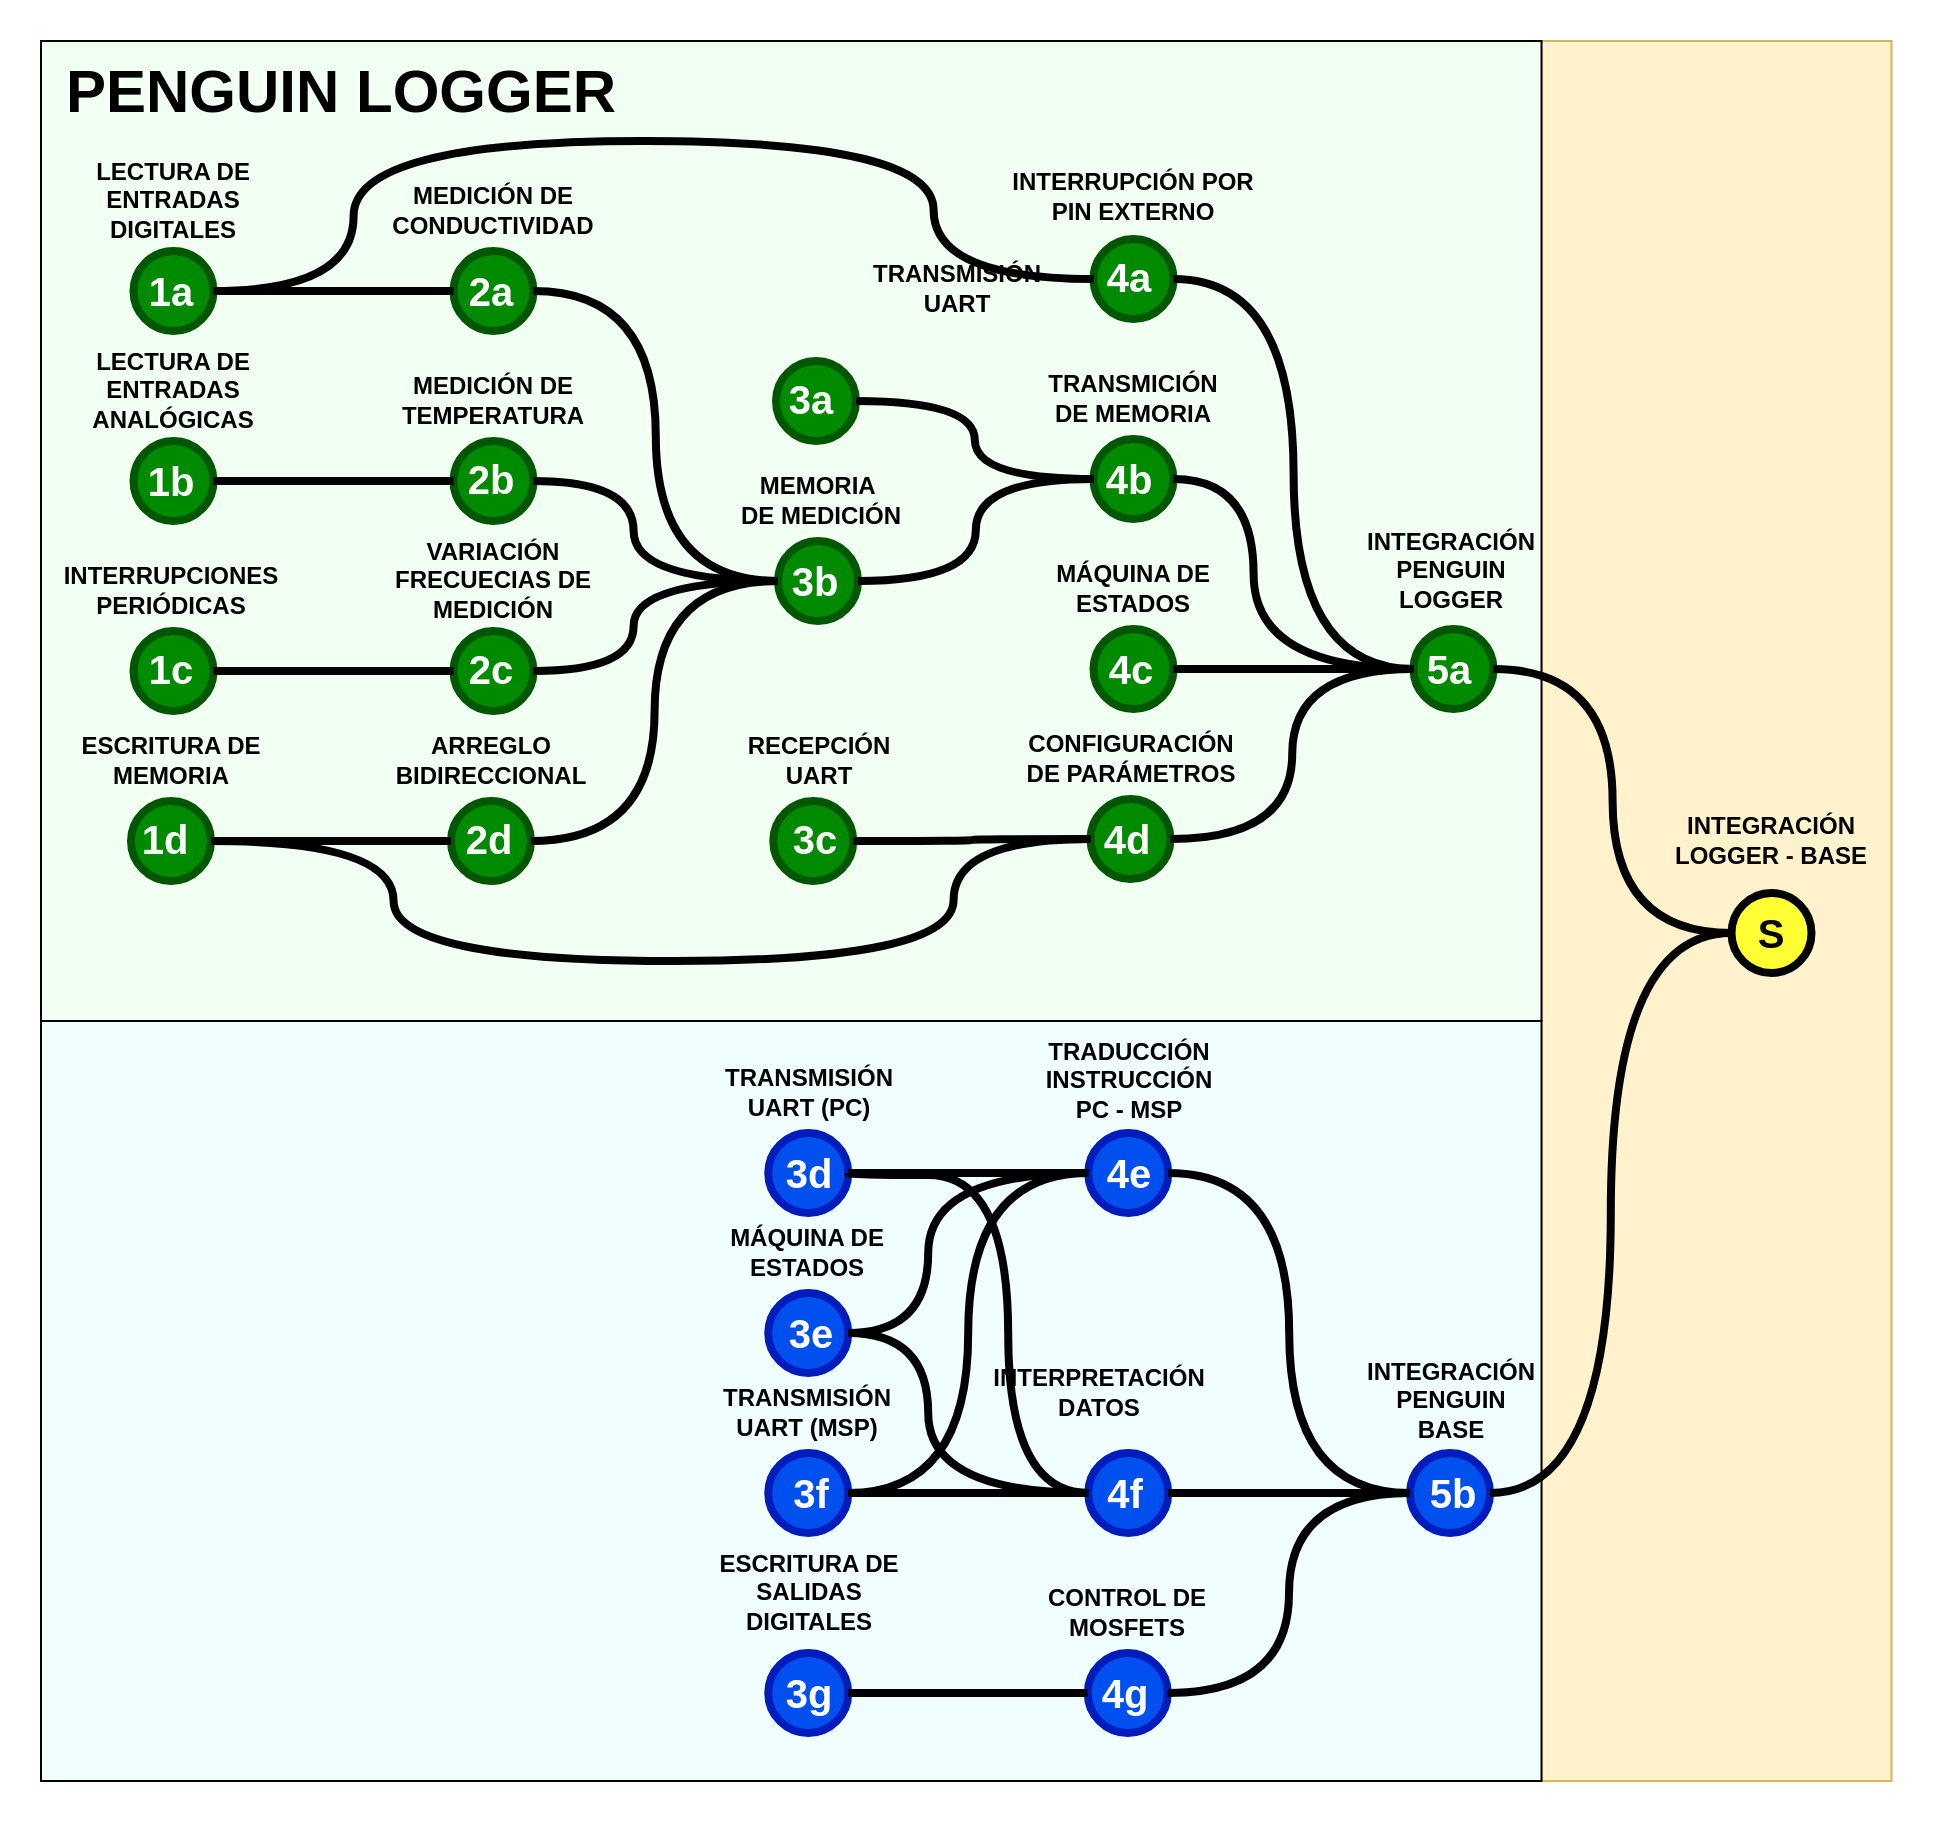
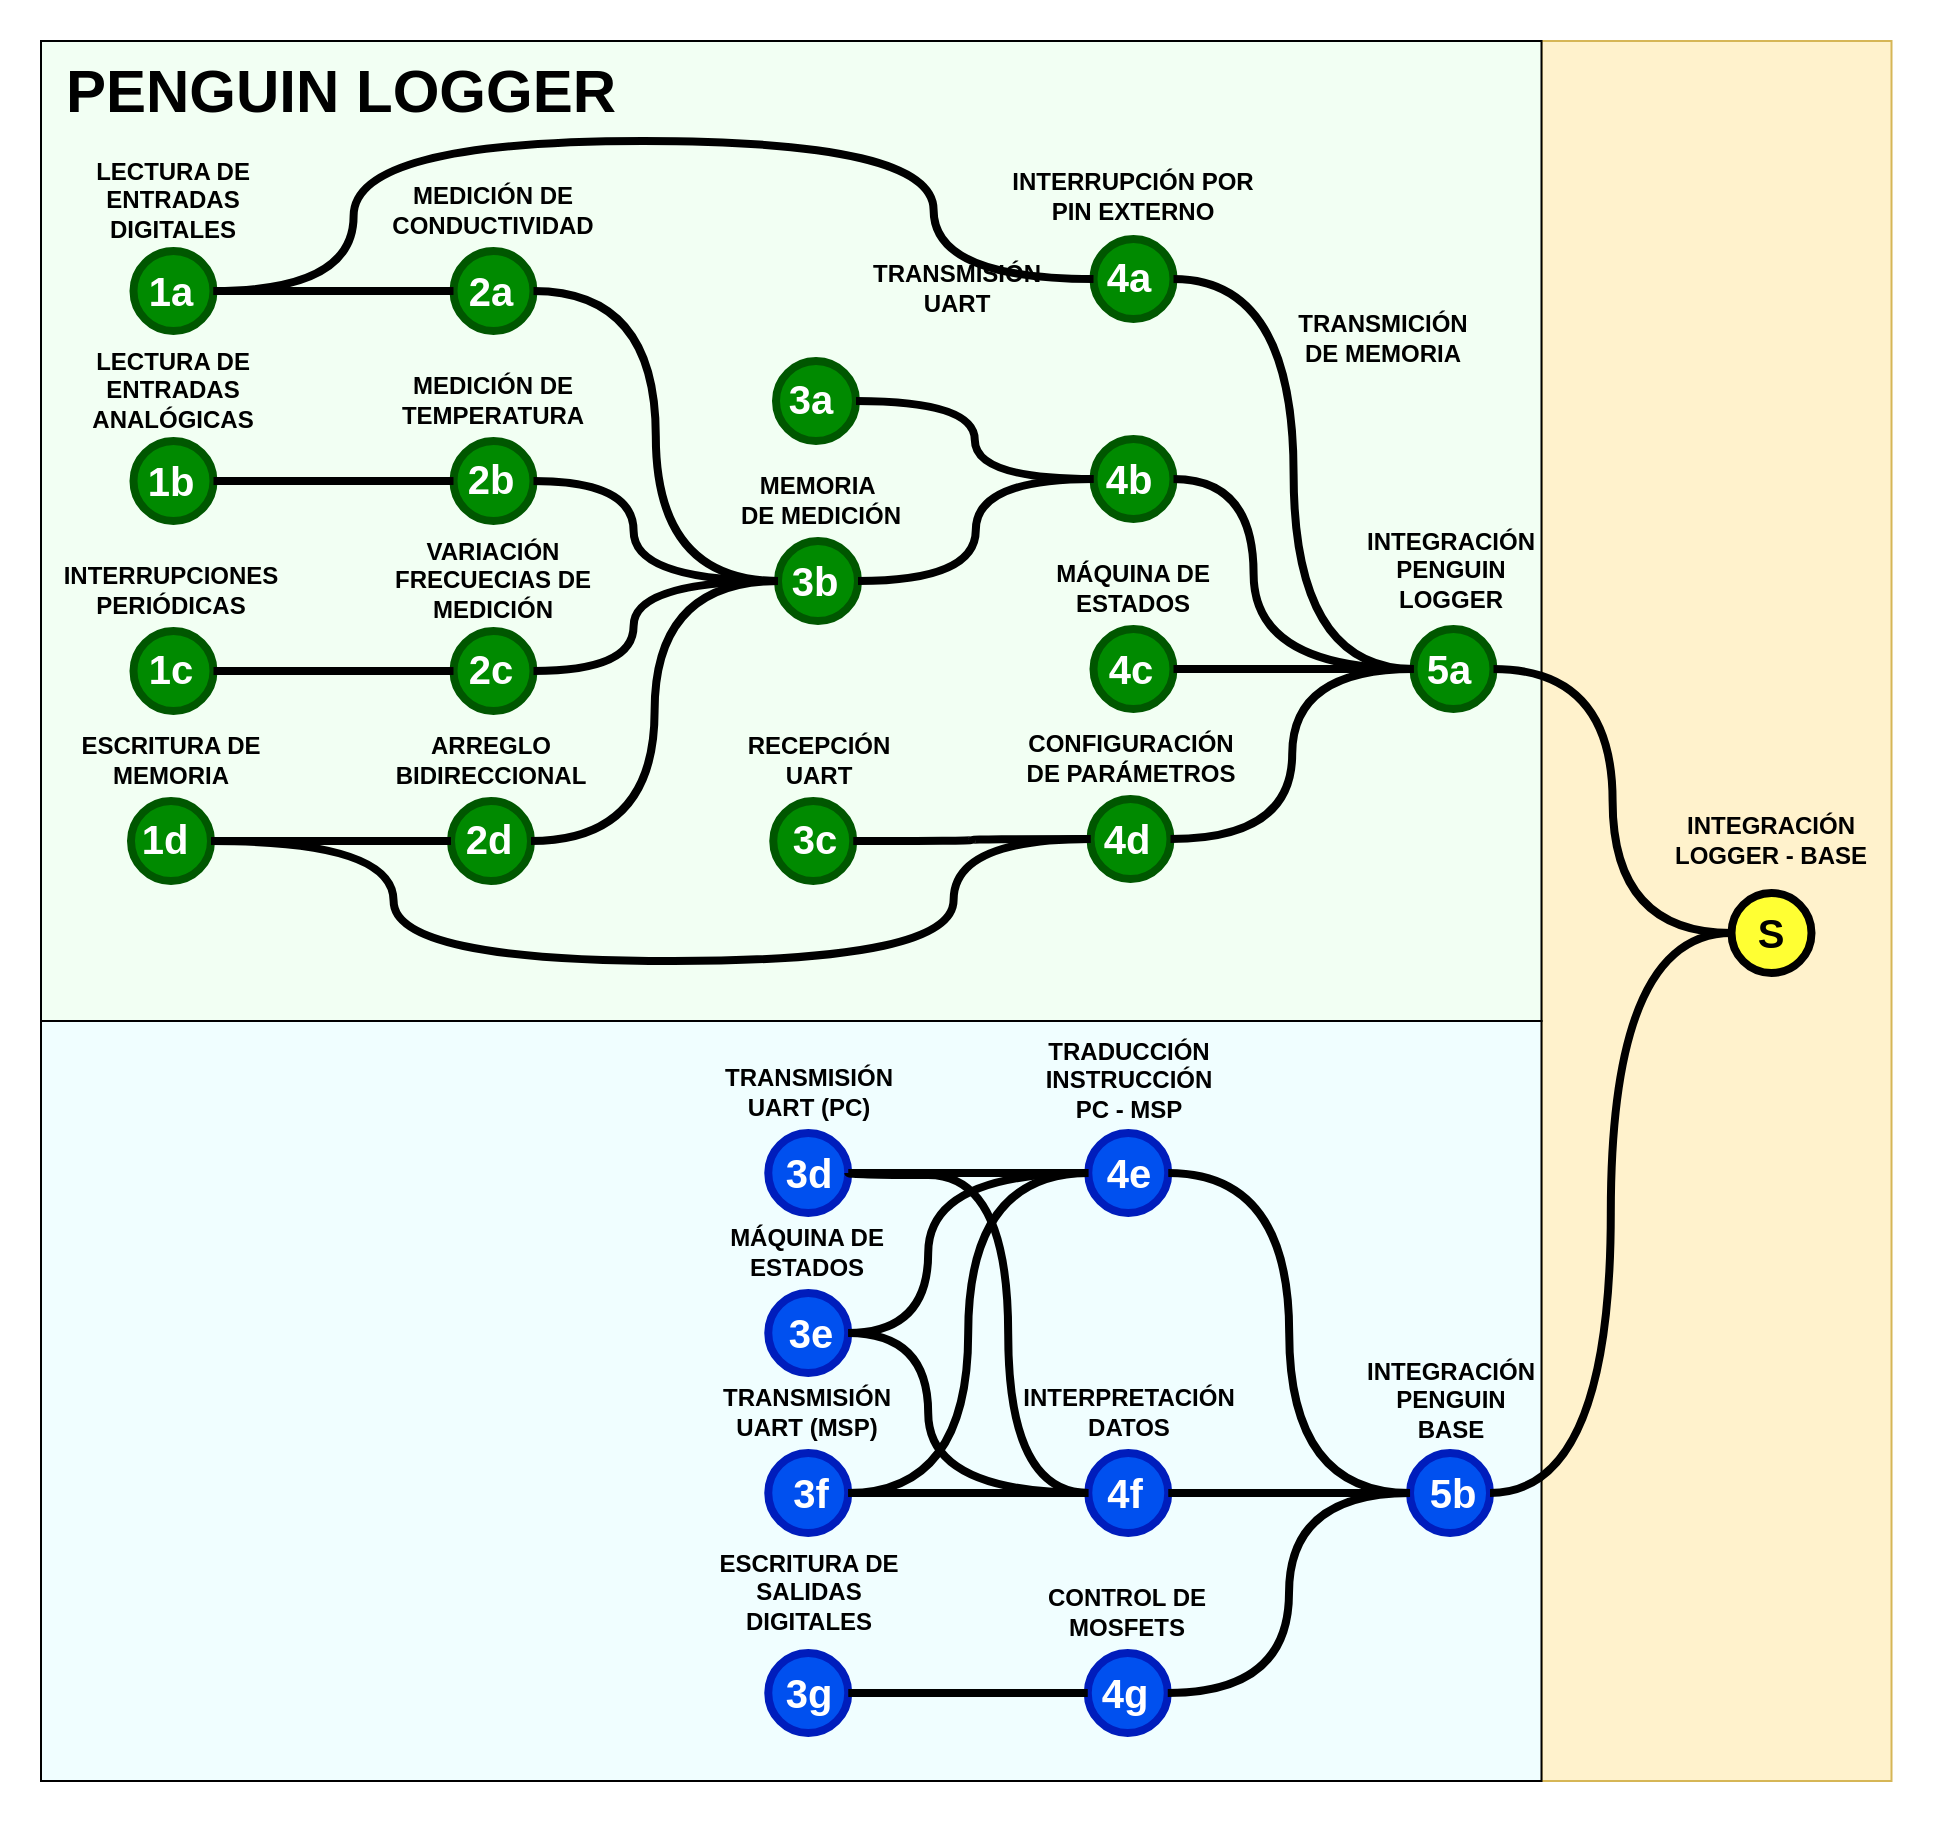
(1134, 399) -> (1384, 339)
(1098, 1393) -> (1128, 1413)
